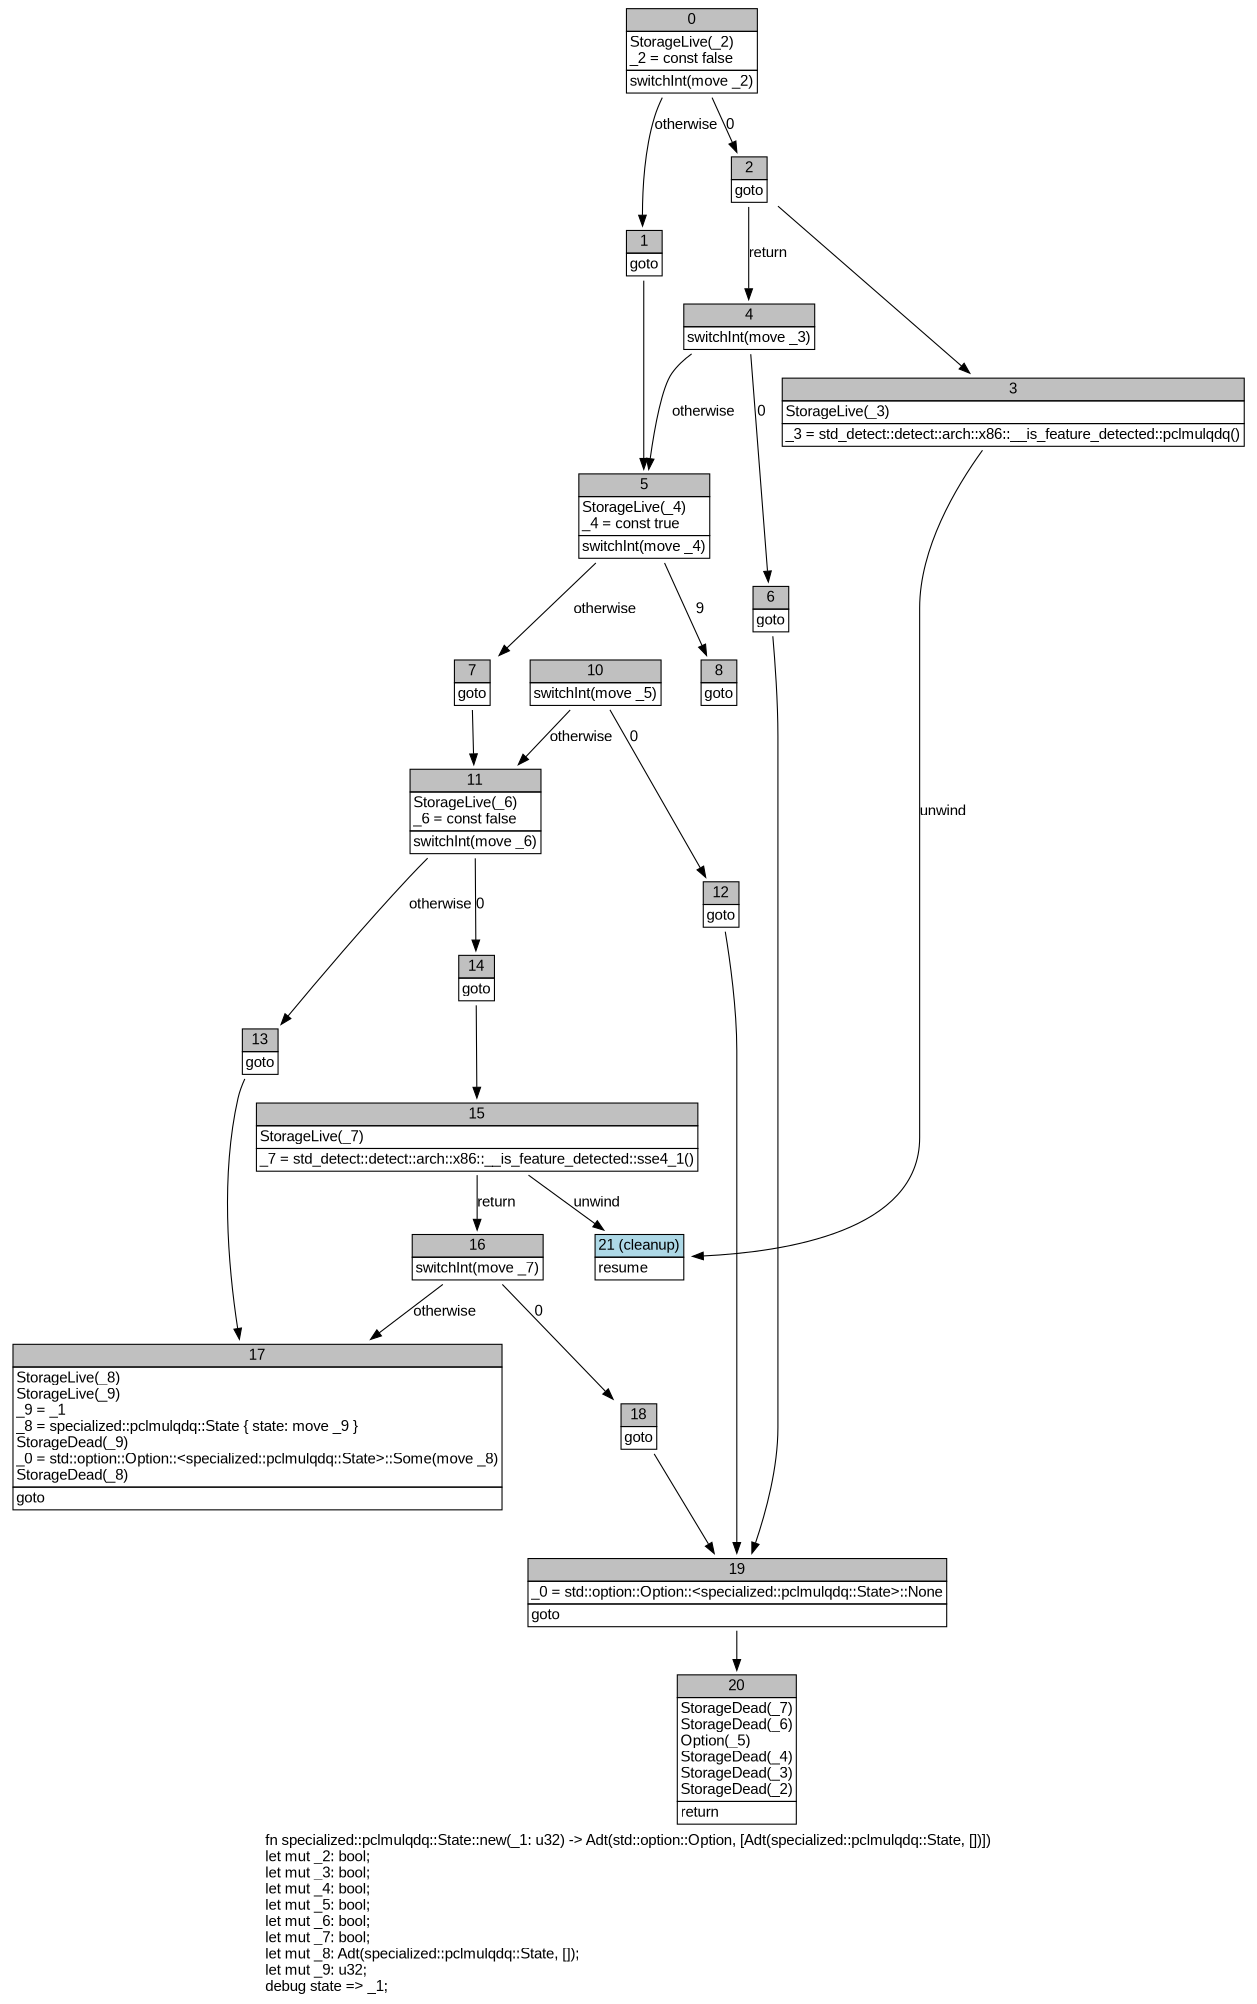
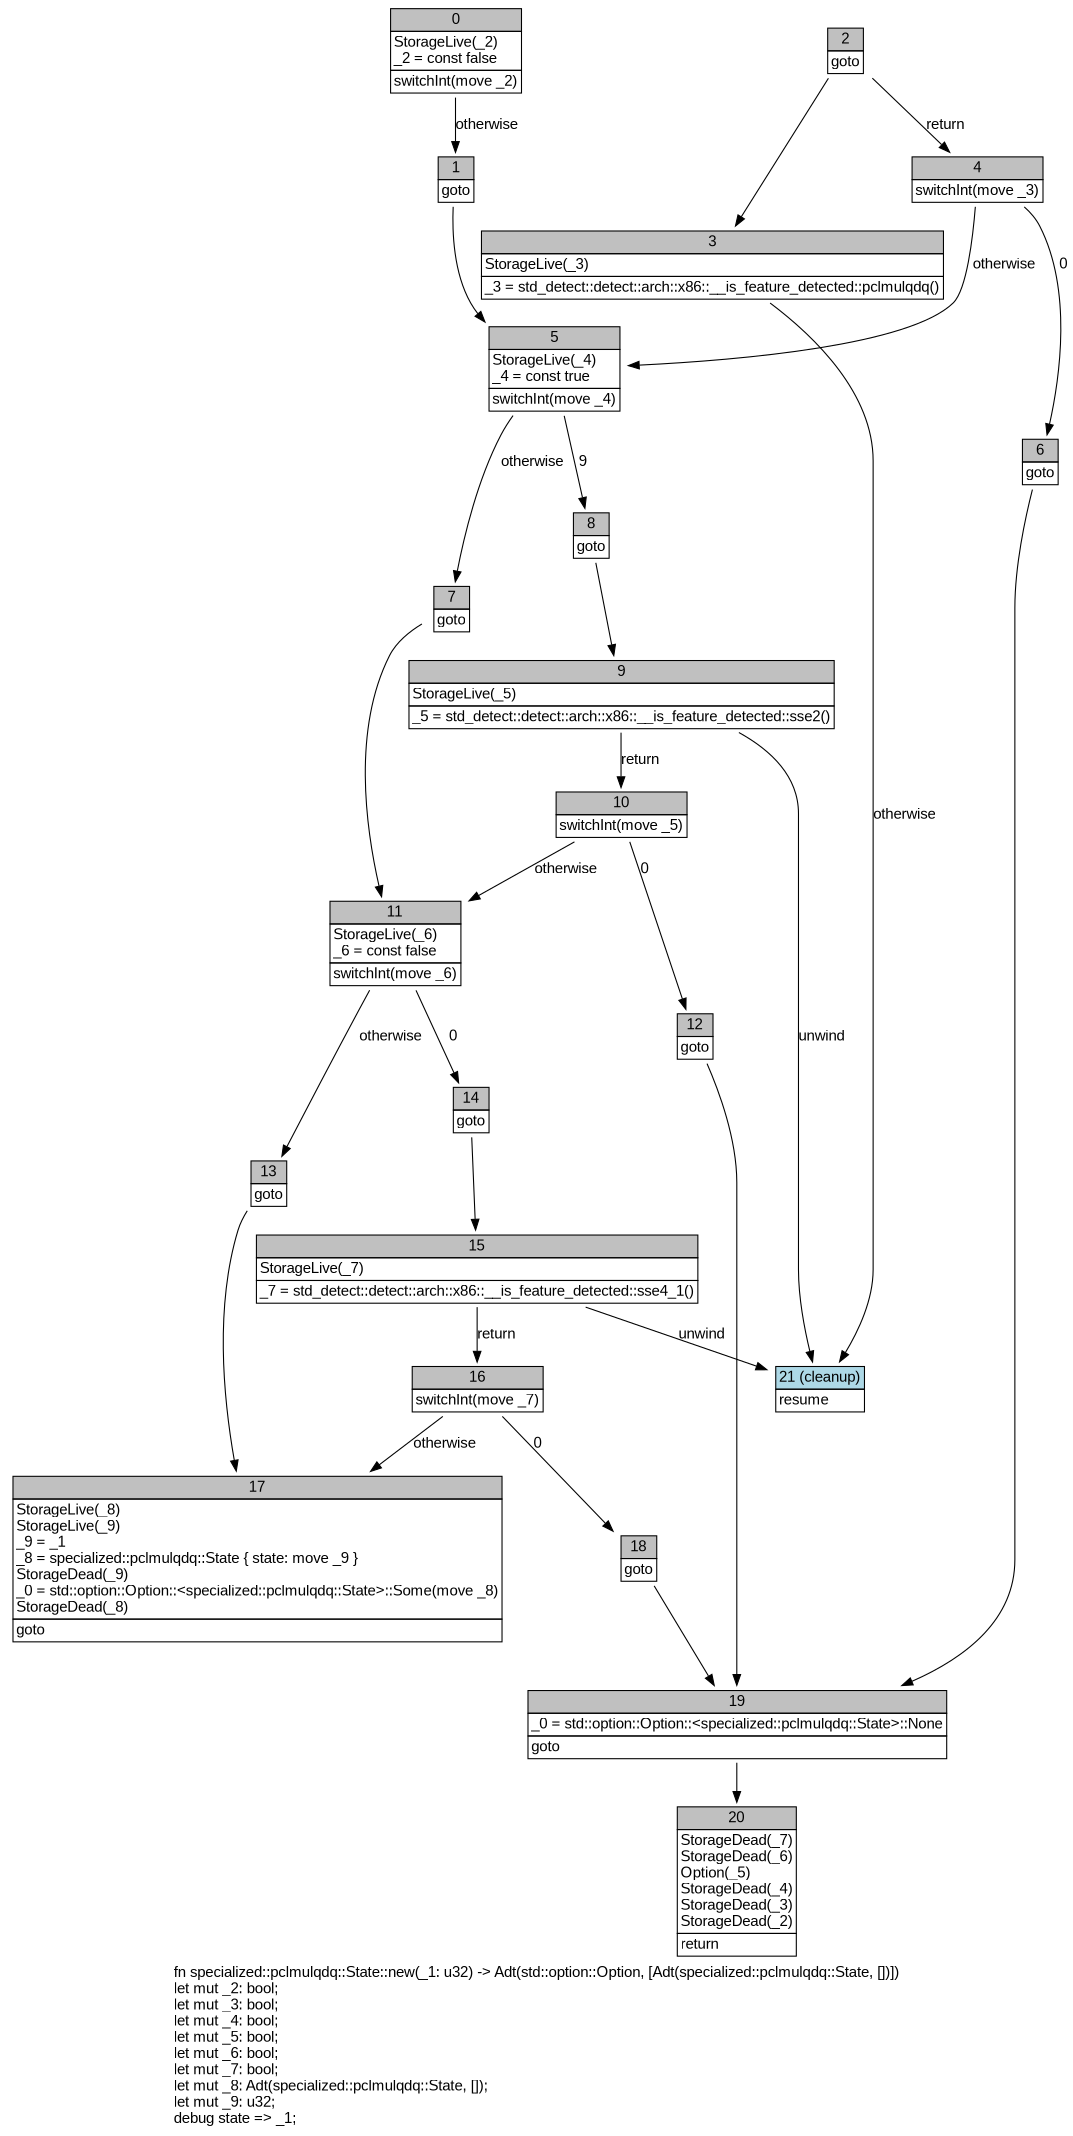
(722, 120) -> none
none -> (621, 694)
(943, 811) -> (905, 815)
